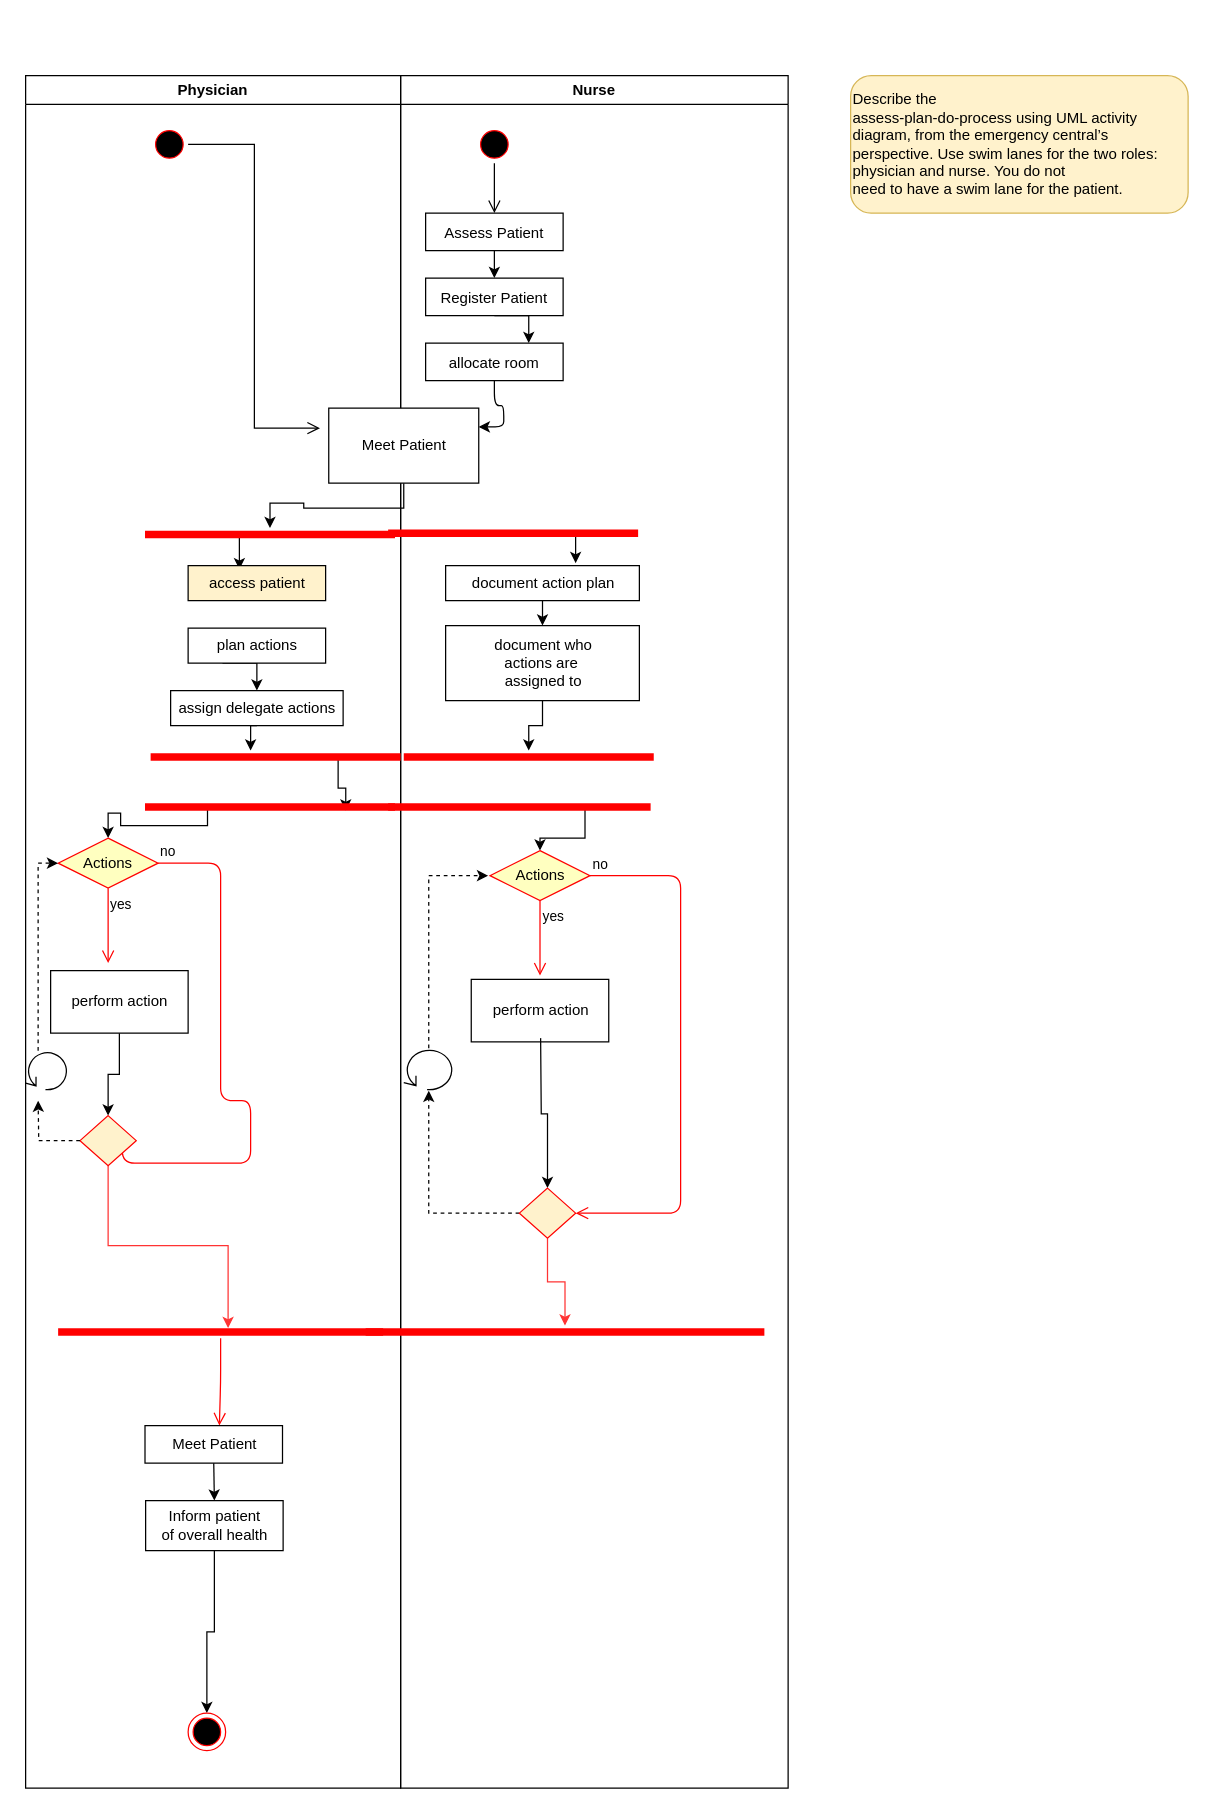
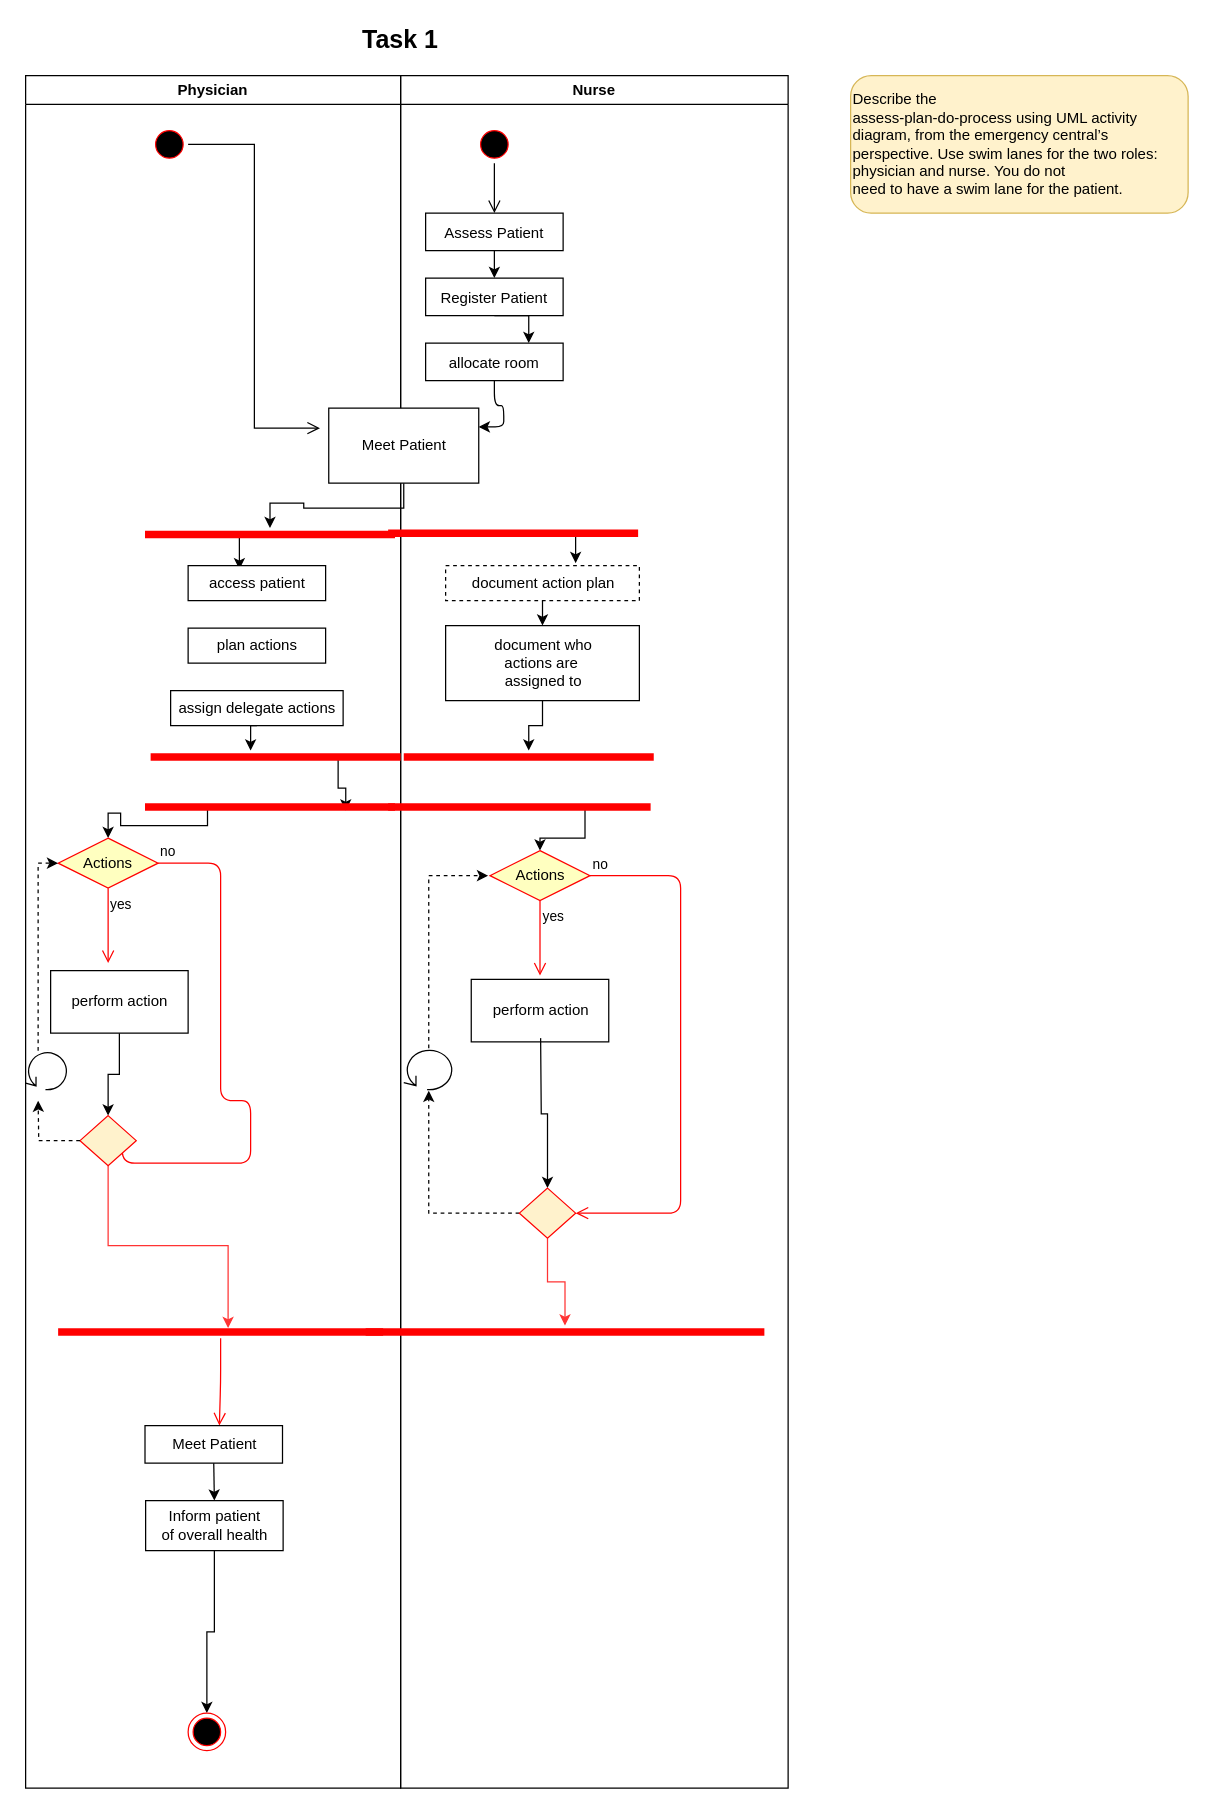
none -> (401, 38)
(257, 583) -> (257, 583)
(543, 583) -> (543, 583)
(257, 671) -> none
